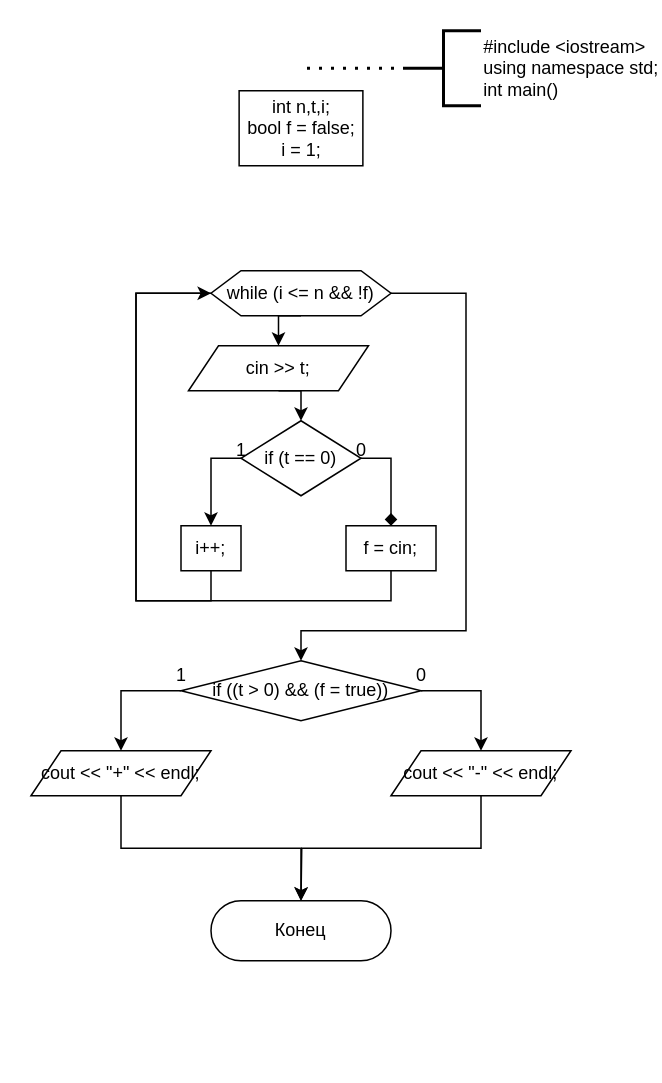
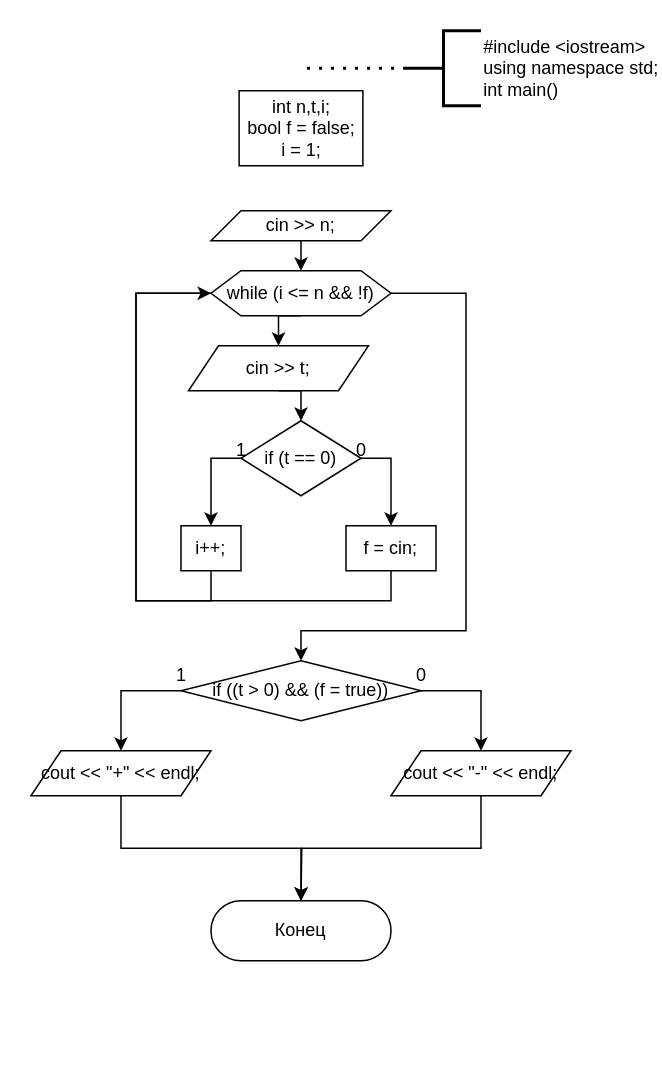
none -> (301, 226)
none -> (301, 251)
(391, 513) -> (391, 514)
